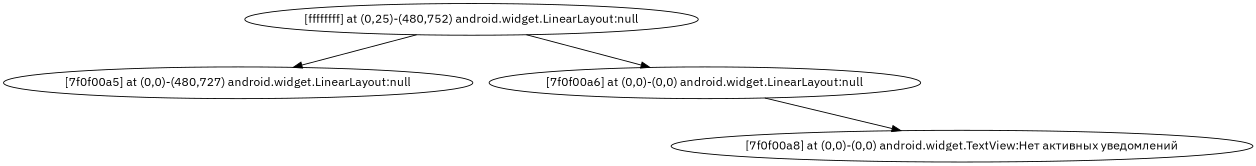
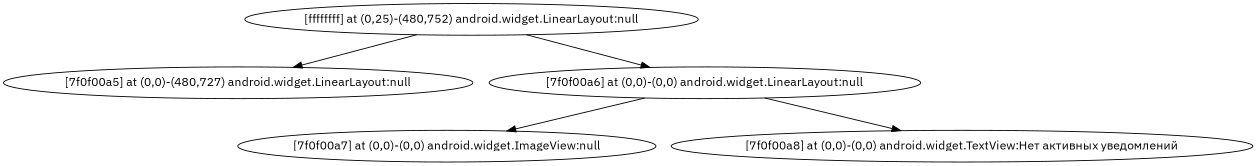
none -> (447, 146)
